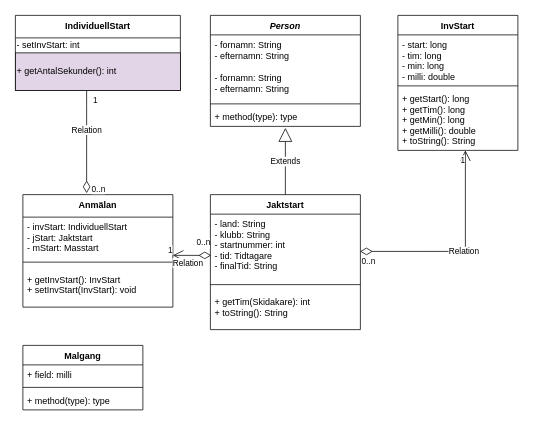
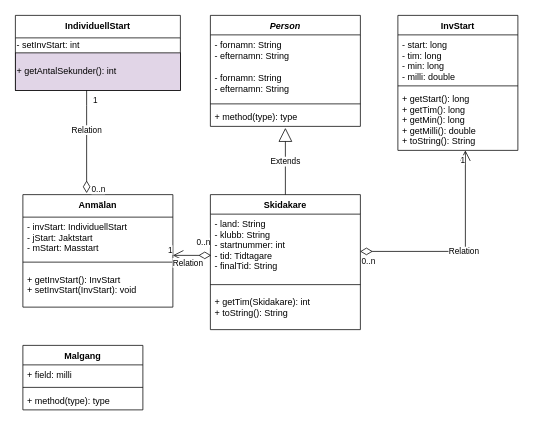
(285, 205) -> (285, 205)
